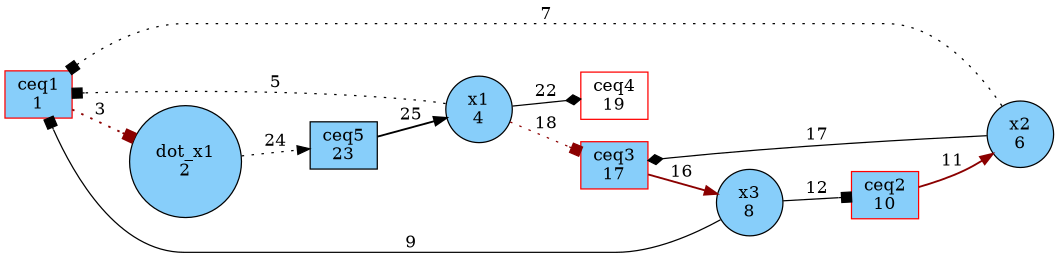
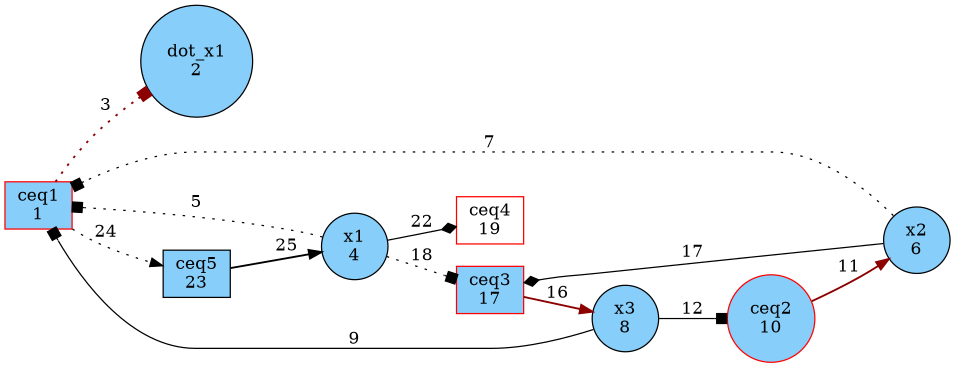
(540, 134) -> (416, 266)
(269, 153) -> (110, 248)
(885, 195) -> (771, 319)
